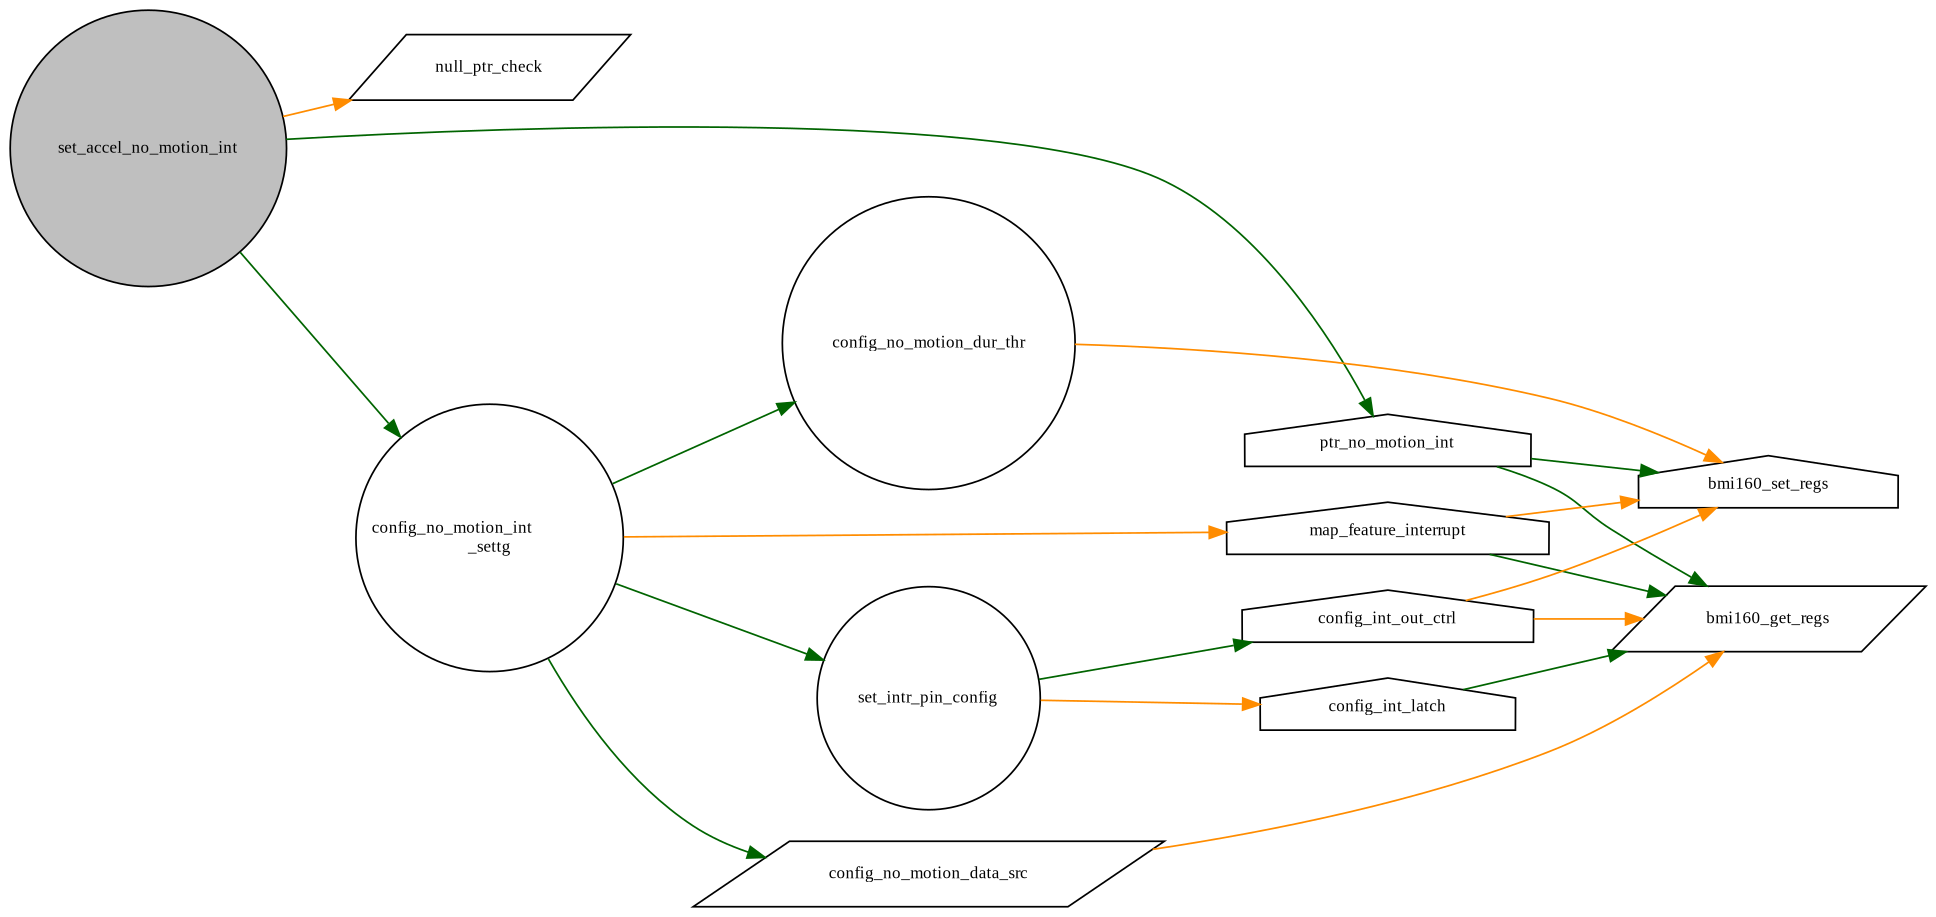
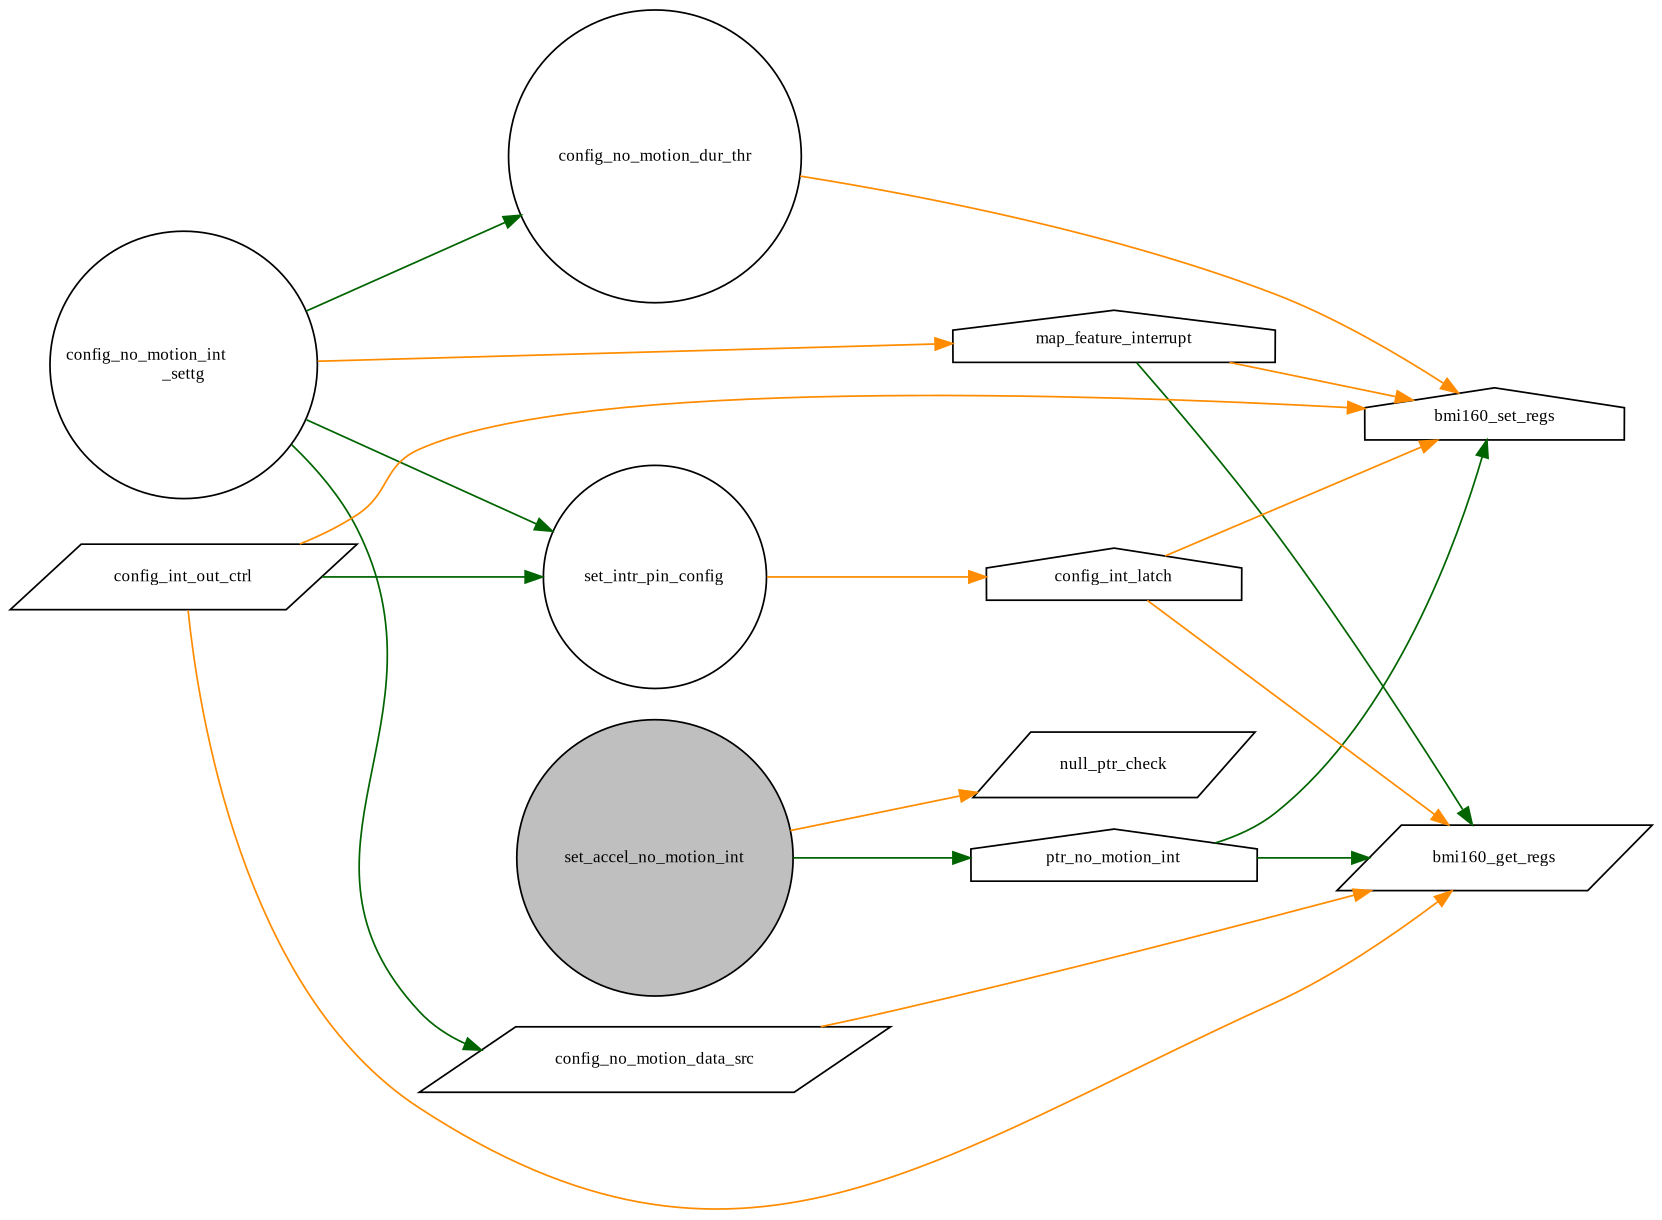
(314, 338) -> none
none -> (1293, 502)
(1388, 619) -> (184, 577)
(1136, 662) -> (423, 577)
(1536, 673) -> (1291, 707)
